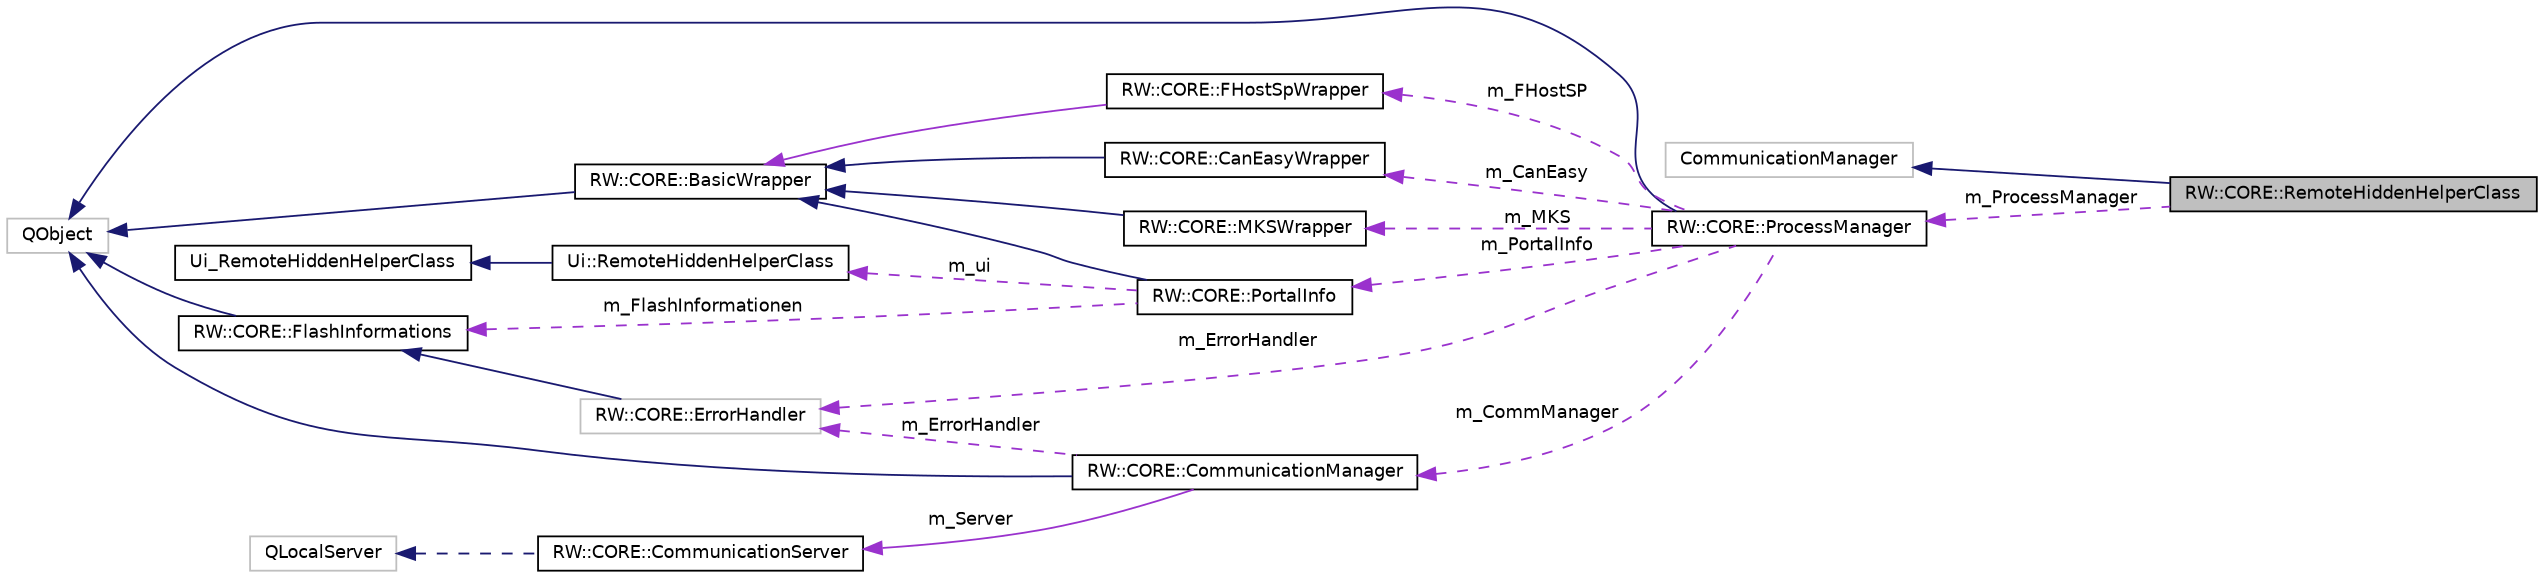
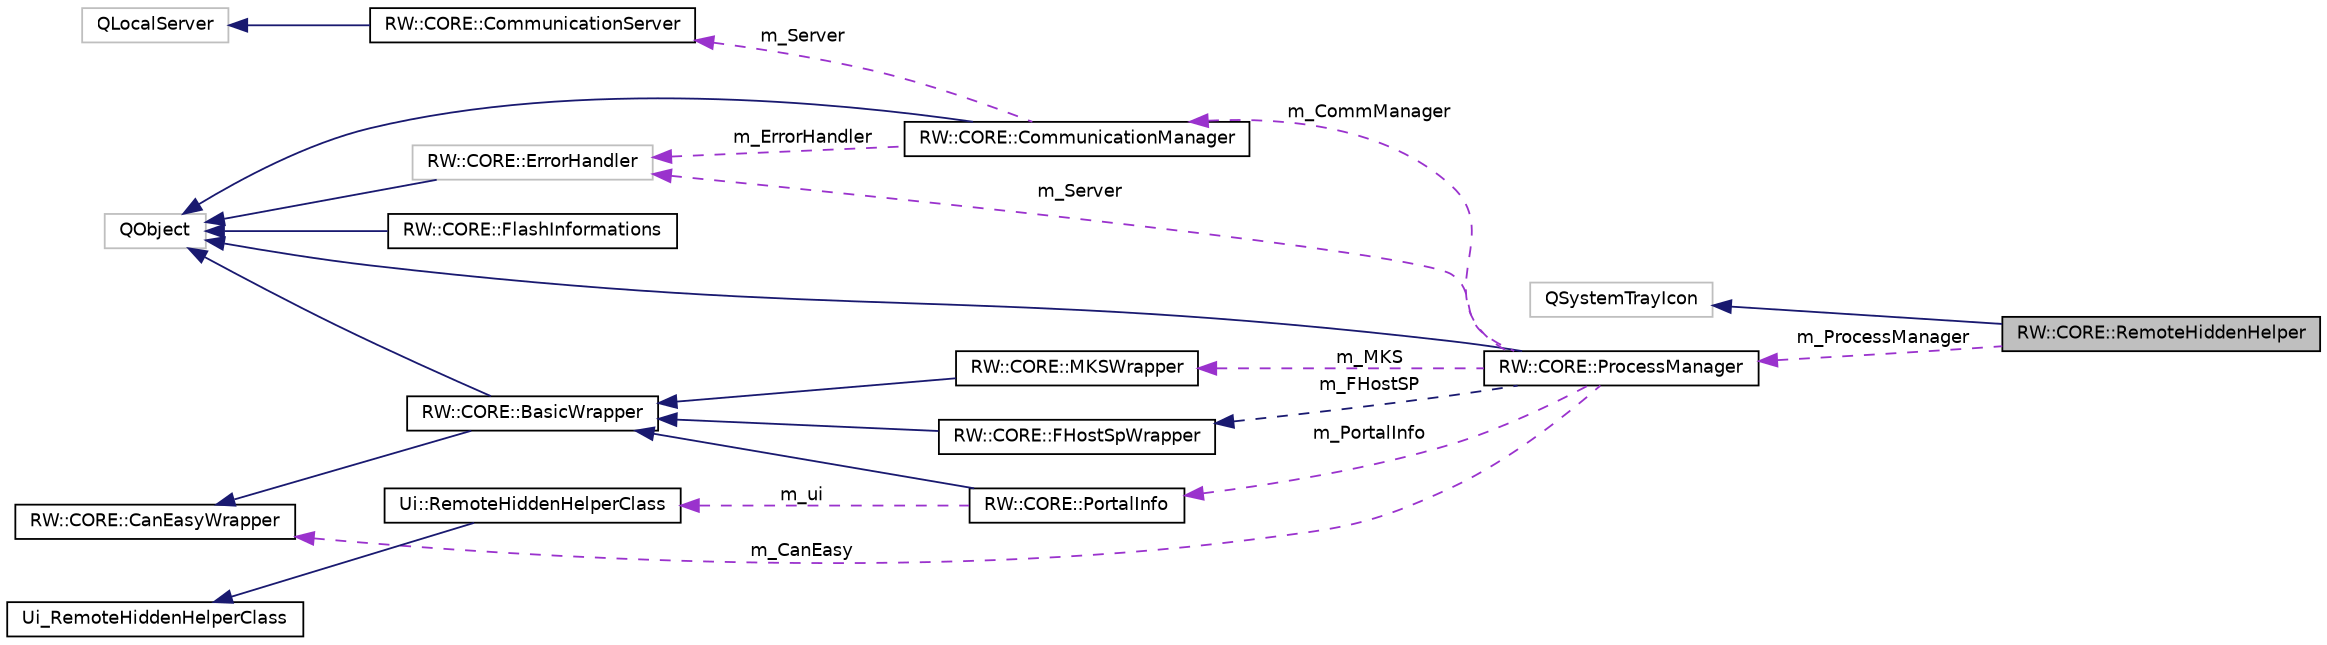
(944, 126) -> (808, 425)
(1558, 128) -> (1376, 405)
(975, 159) -> (353, 465)
(1789, 160) -> (1621, 300)
(2354, 194) -> (2161, 334)
(812, 319) -> none
(1245, 341) -> (1077, 192)
(521, 377) -> (330, 199)
(1040, 530) -> (876, 71)
(477, 554) -> (309, 25)
